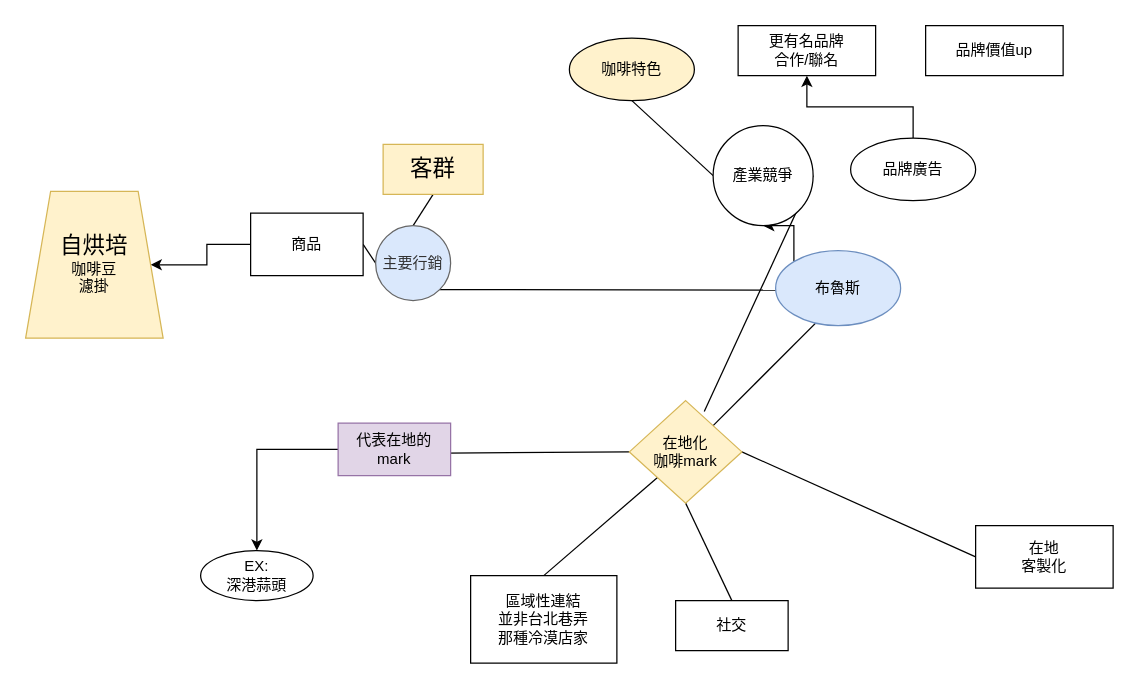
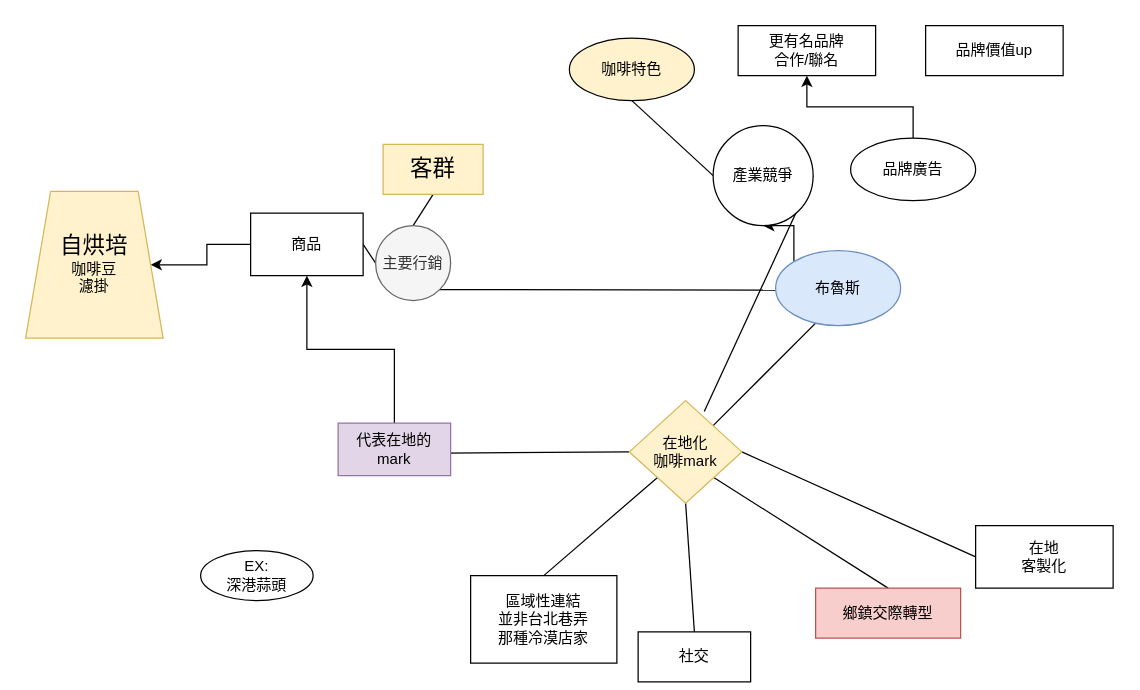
(413, 263) -> (413, 263)
(257, 455) -> (355, 349)
none -> (801, 533)
none -> (888, 613)
(732, 626) -> (694, 657)
